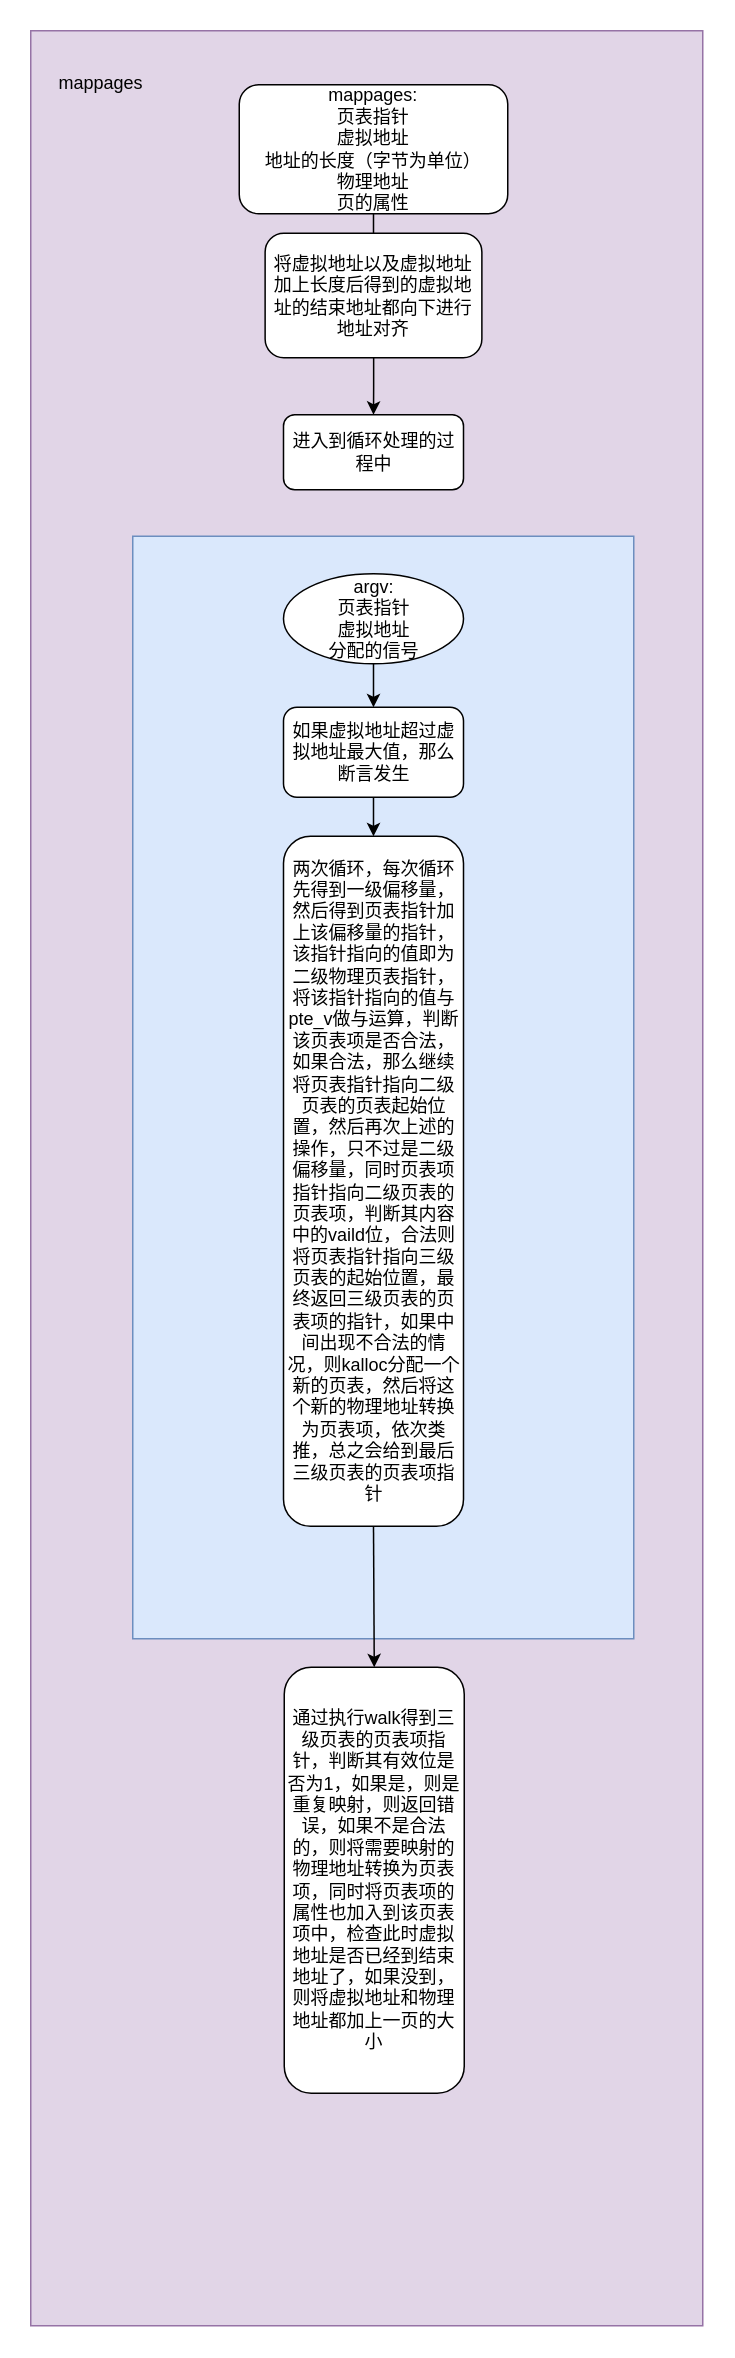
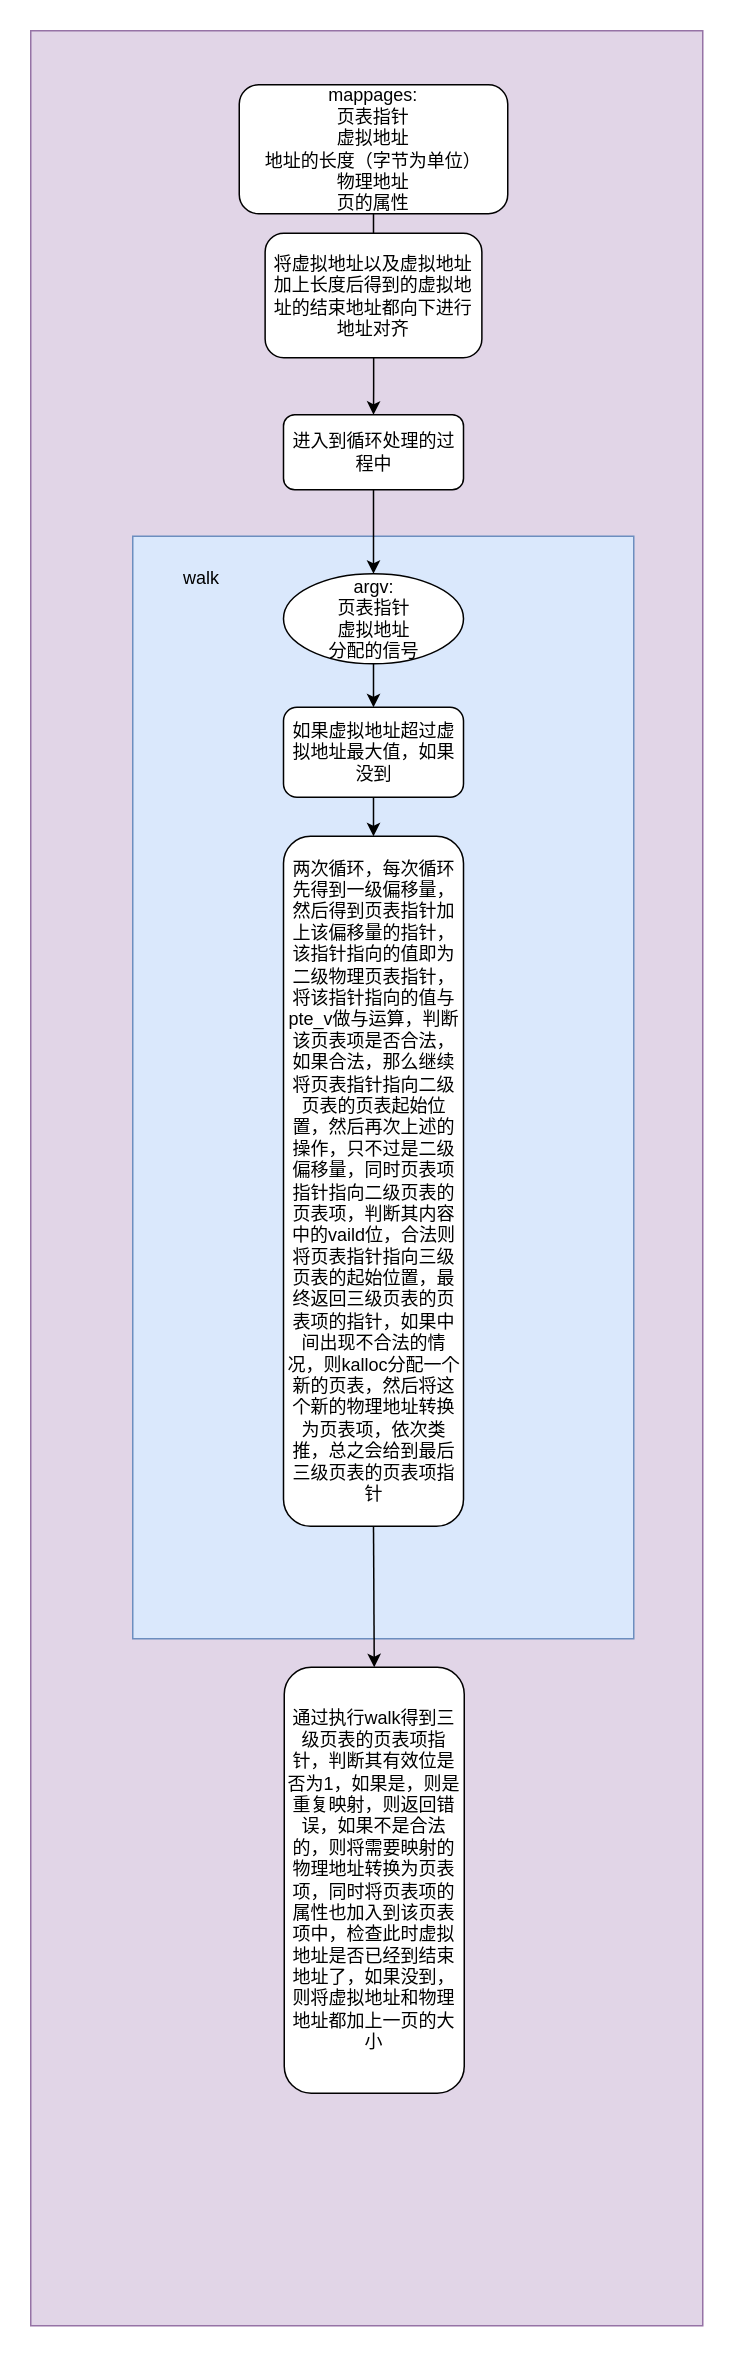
(101, 83) -> none
none -> (374, 527)
none -> (202, 578)
(374, 752) -> (374, 752)
